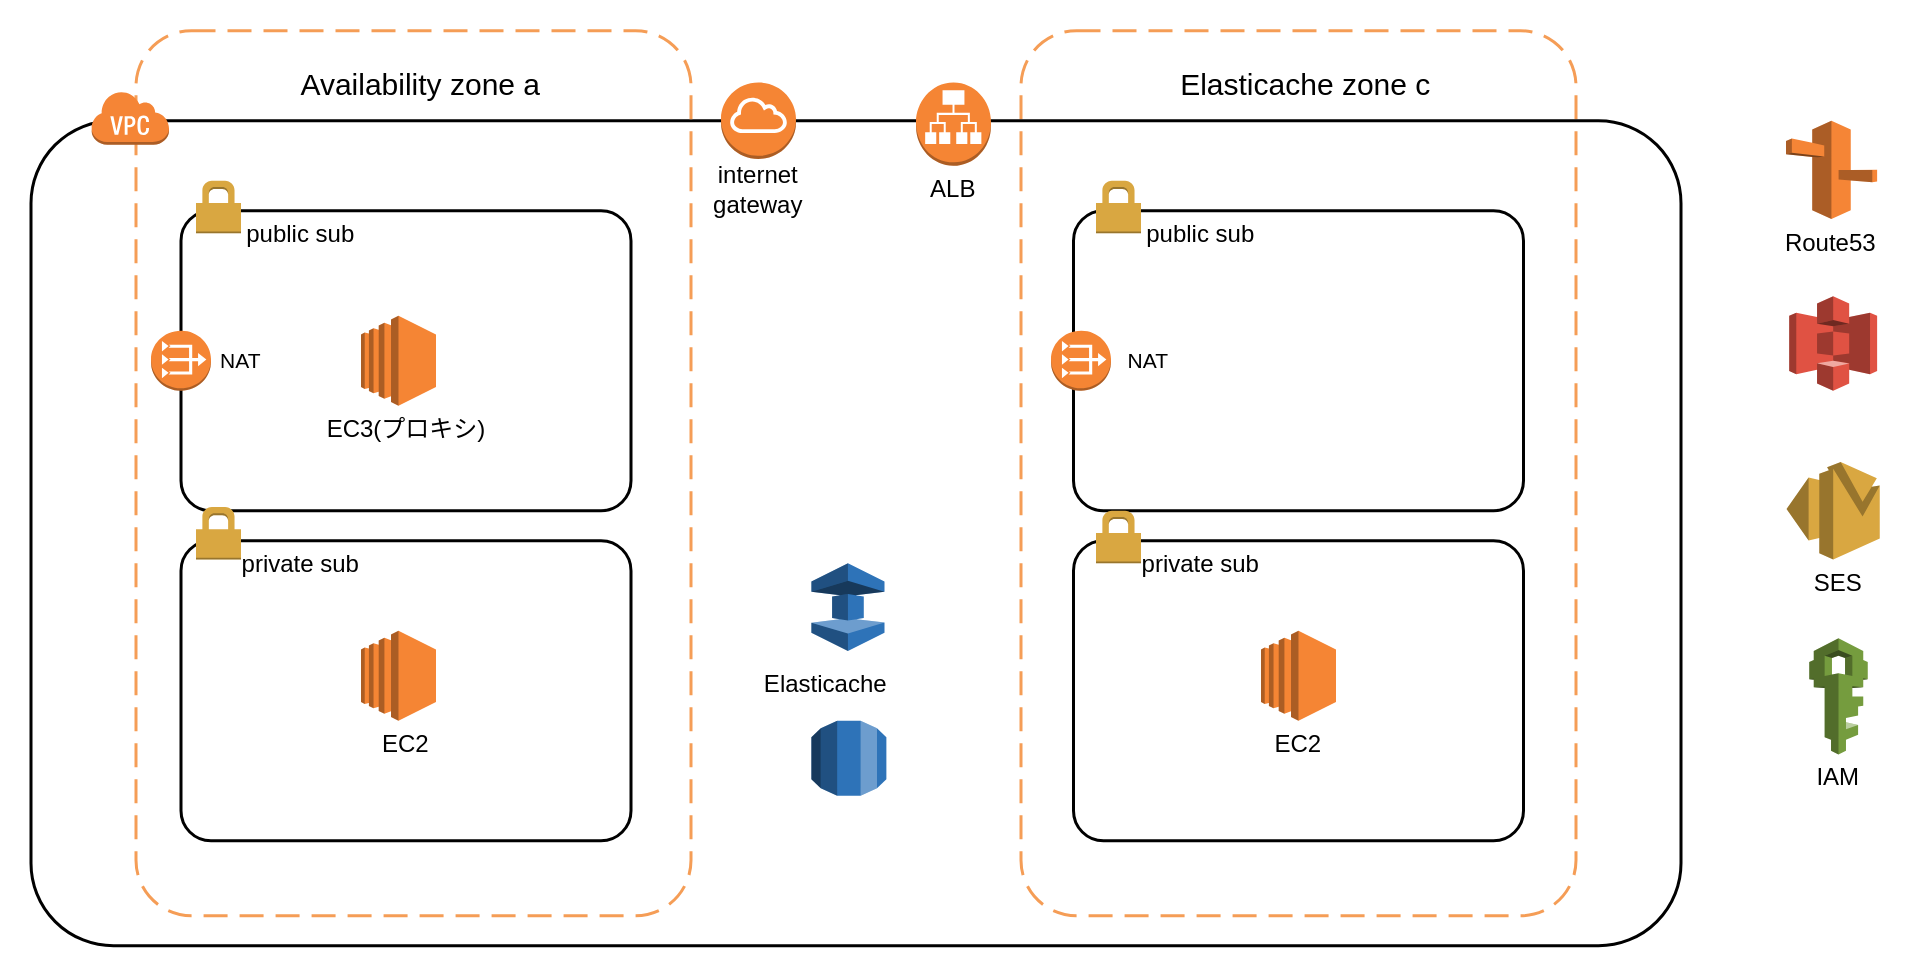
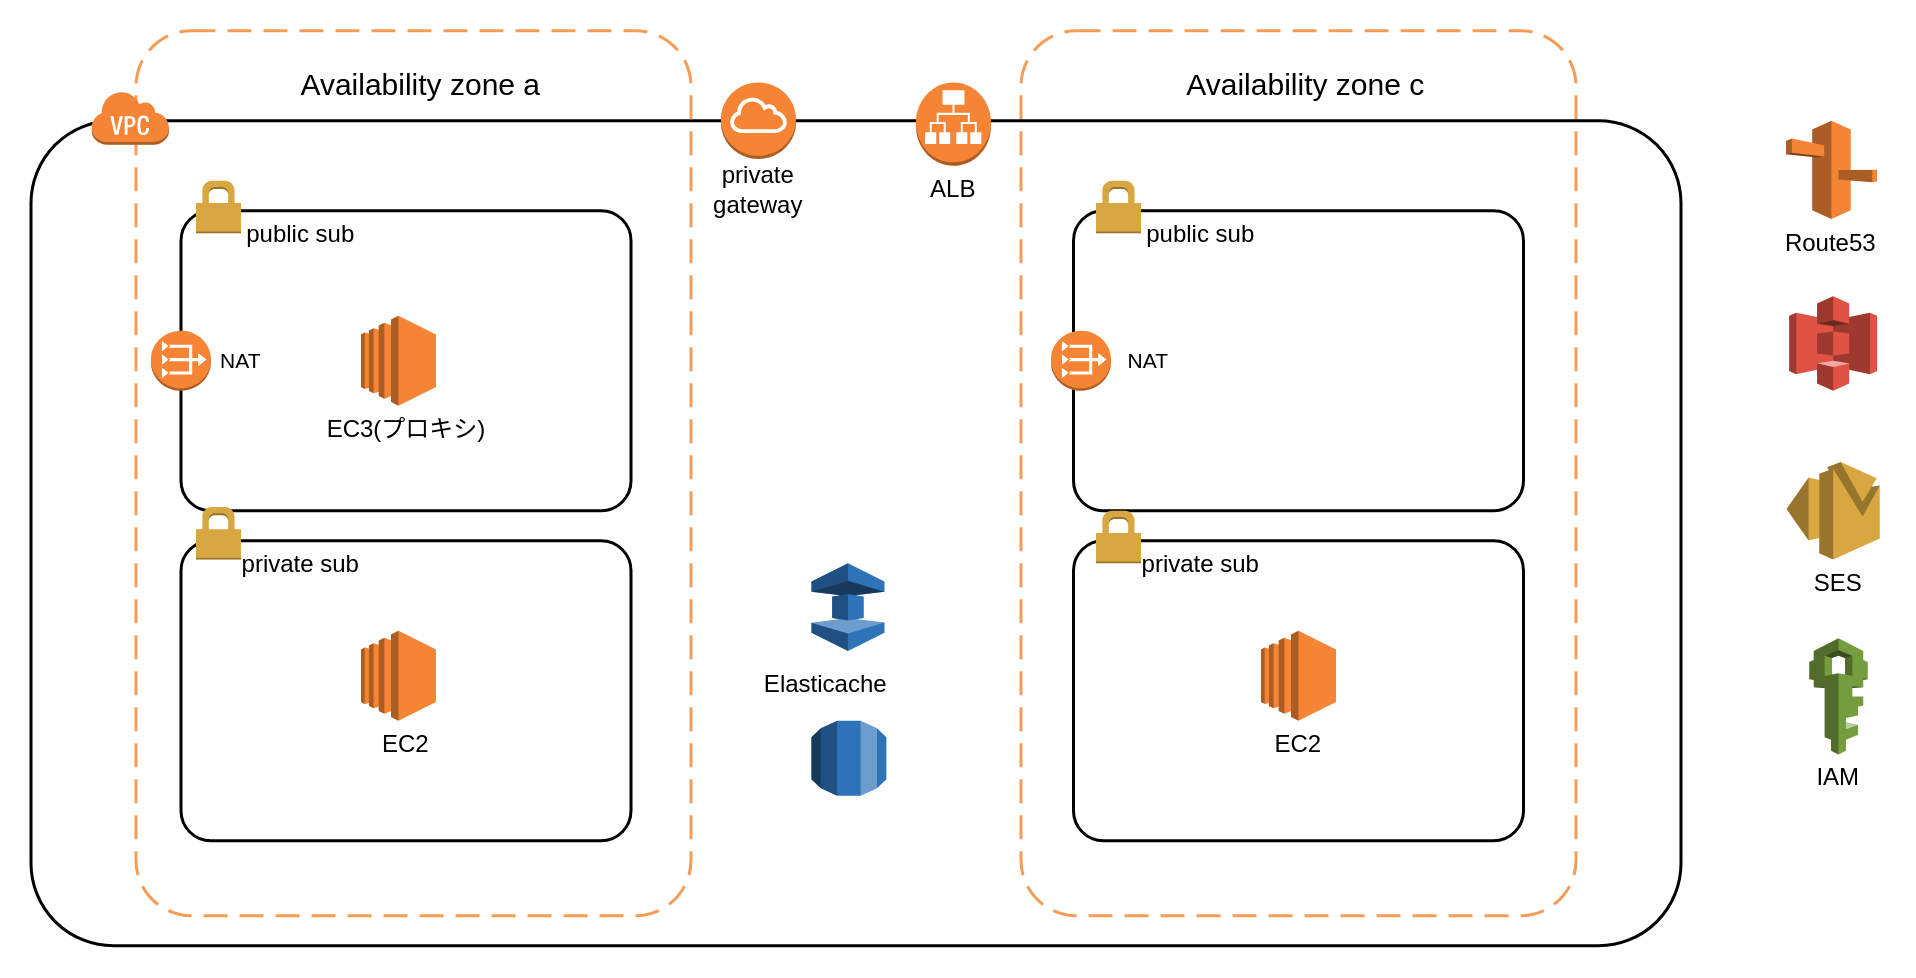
(1306, 83) -> (1306, 83)
(758, 190) -> (758, 190)
